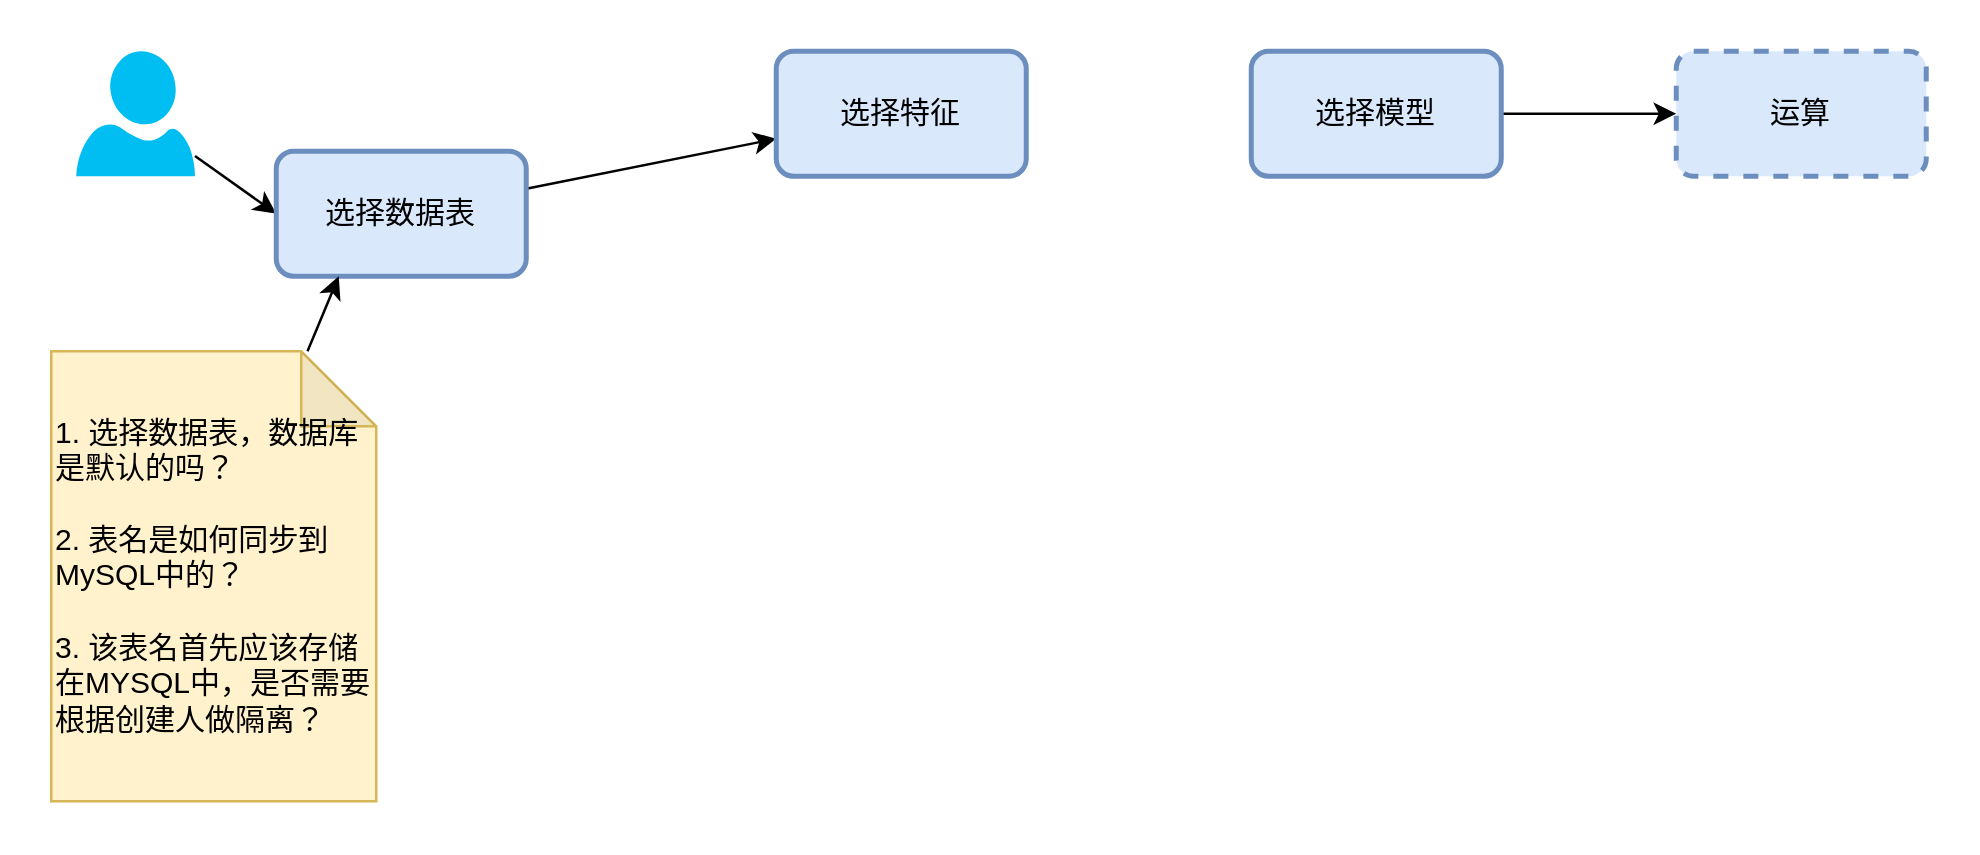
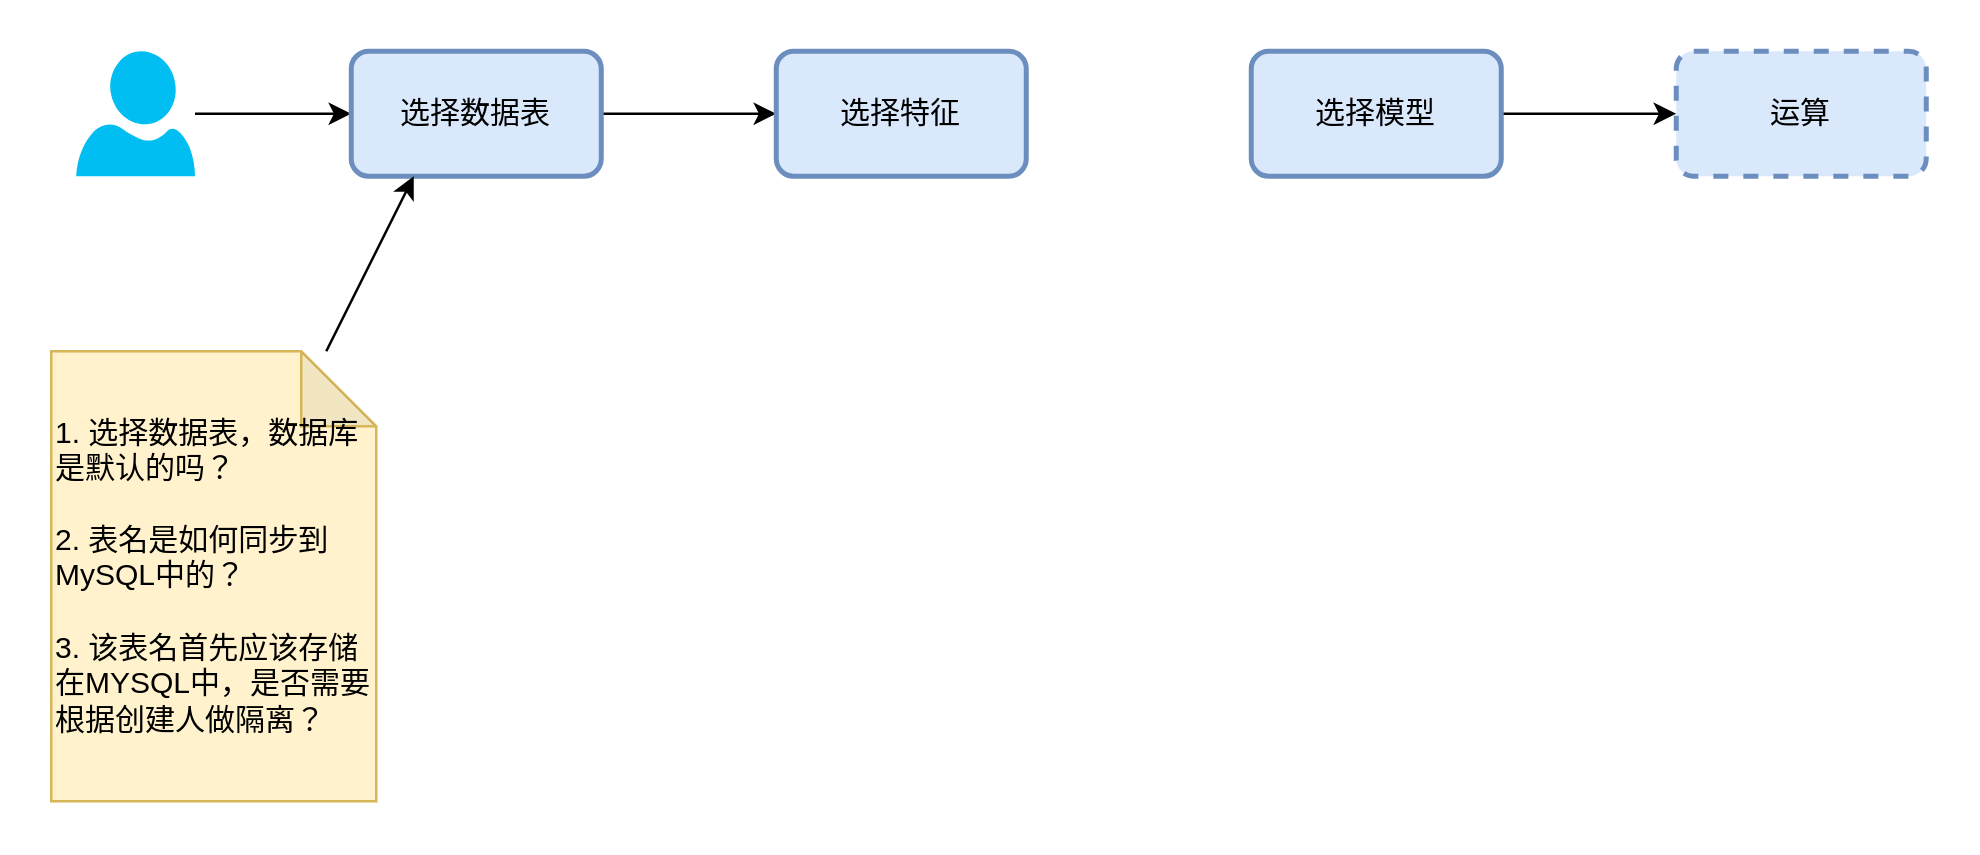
(401, 214) -> (476, 114)
